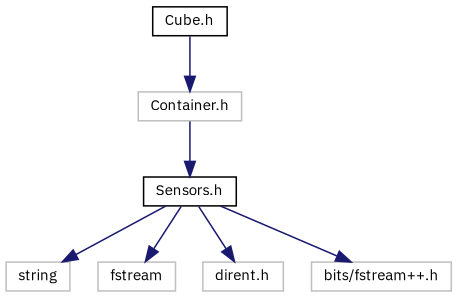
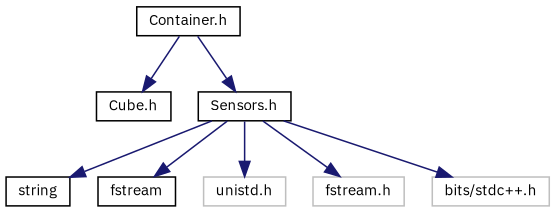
(190, 56) -> (165, 58)
(190, 106) -> (188, 21)
none -> (245, 191)
(38, 277) -> (38, 191)
(137, 277) -> (137, 191)
(243, 277) -> (359, 191)
(381, 277) -> (491, 191)
